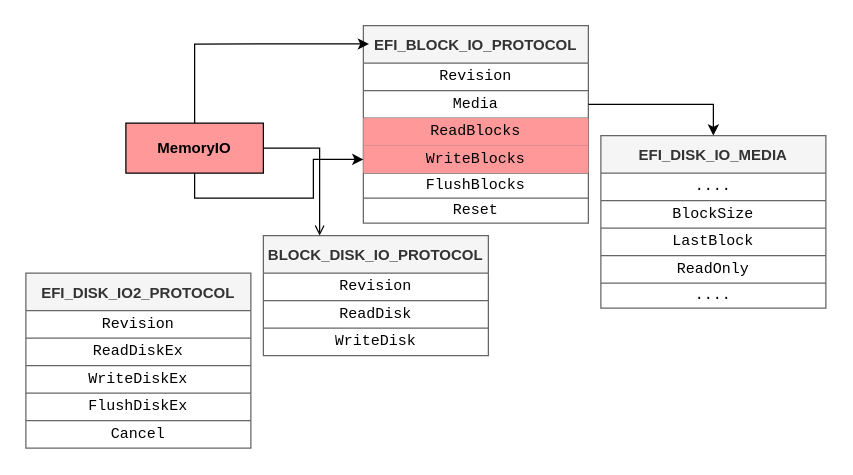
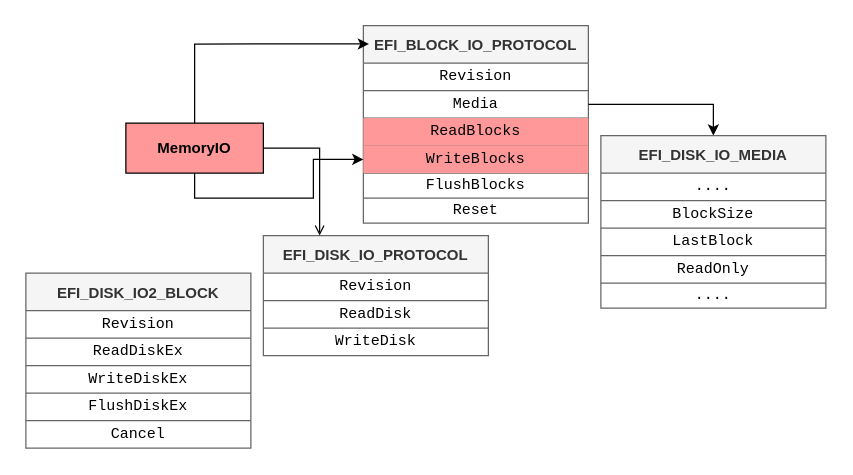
(375, 255) -> (375, 255)
(138, 293) -> (138, 293)
